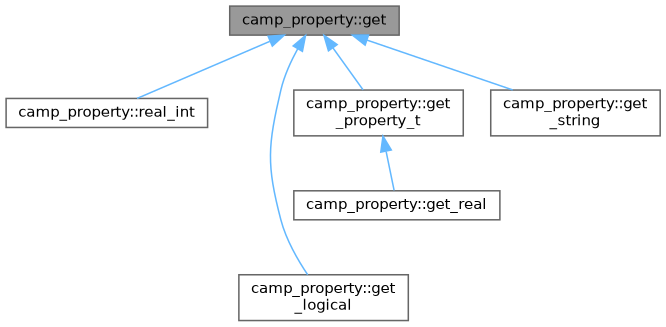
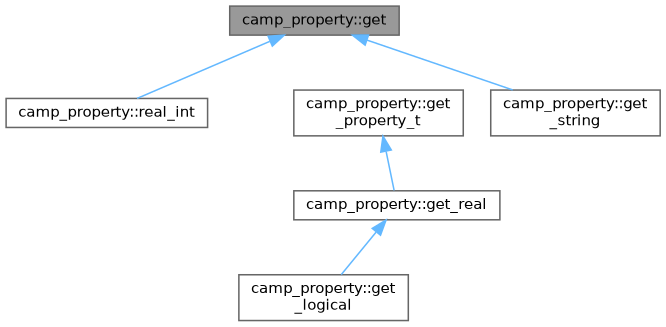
(348, 69) -> none
(271, 163) -> (359, 253)
